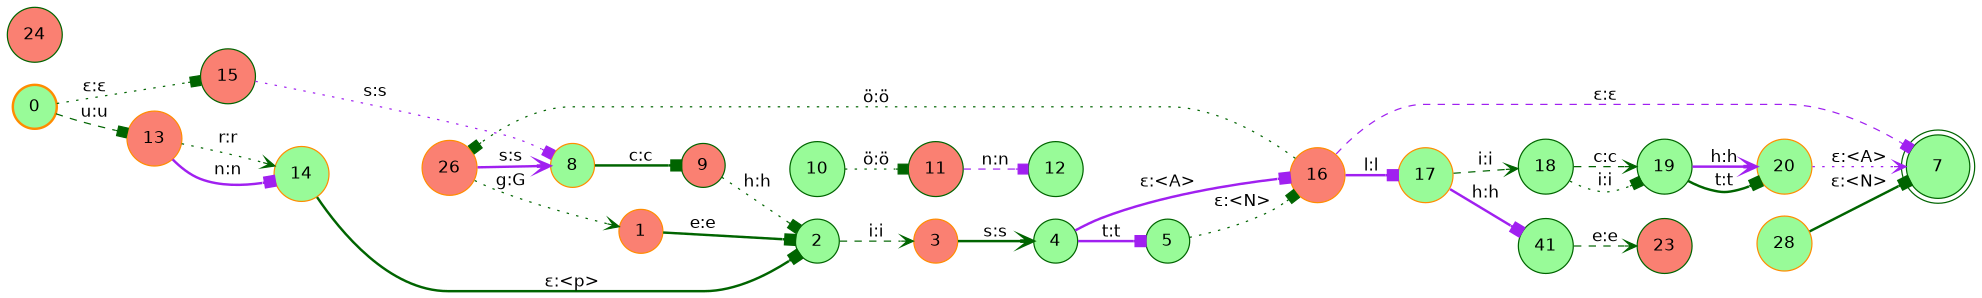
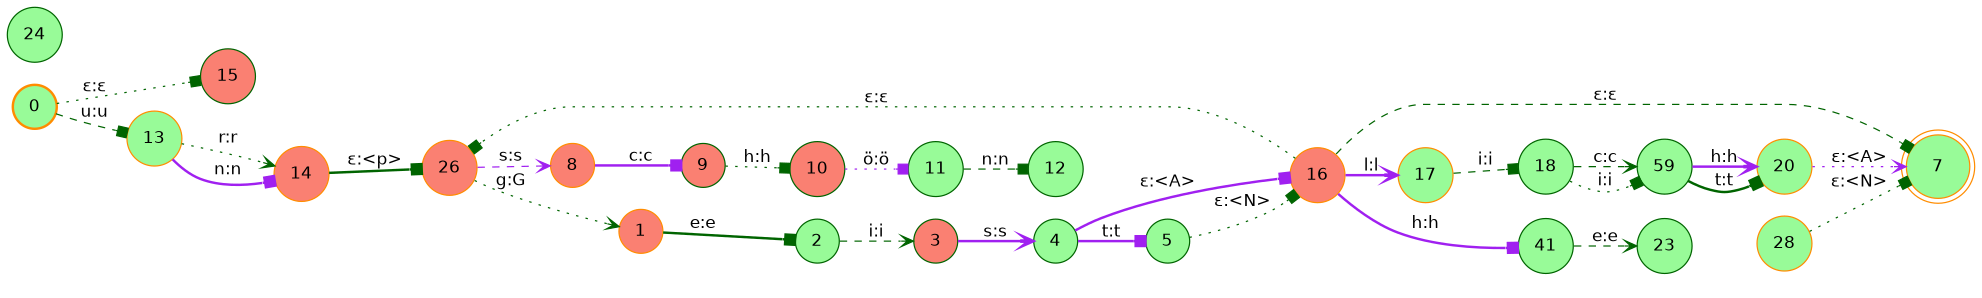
(35, 35) -> (35, 35)
(877, 98) -> (877, 98)
(1614, 104) -> (1614, 104)
(400, 111) -> none
(154, 139) -> (154, 139)
(573, 165) -> (573, 165)
(632, 165) -> (632, 165)
(508, 167) -> (508, 167)
(1665, 167) -> (1665, 167)
(1938, 167) -> (1938, 167)
(817, 169) -> (817, 169)
(870, 169) -> (870, 169)
(936, 169) -> (936, 169)
(990, 169) -> (990, 169)
(1480, 171) -> (1480, 171)
(302, 174) -> (302, 174)
(1366, 175) -> (1366, 175)
(755, 200) -> (751, 167)
(1480, 207) -> (1416, 238)
(1854, 209) -> (1854, 209)
(936, 241) -> (936, 241)
(990, 241) -> (990, 241)
(1665, 246) -> (1665, 246)
(538, 291) -> (369, 171)
